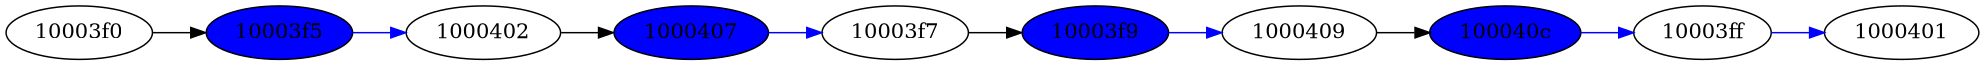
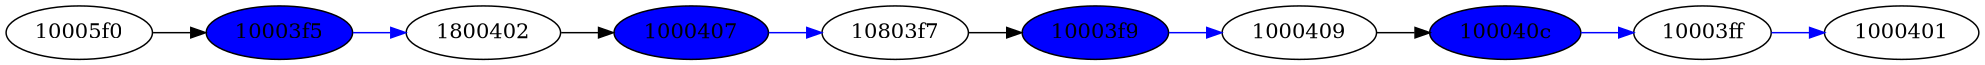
(79, 33) -> (79, 33)
(483, 33) -> (483, 33)
(895, 33) -> (895, 33)
